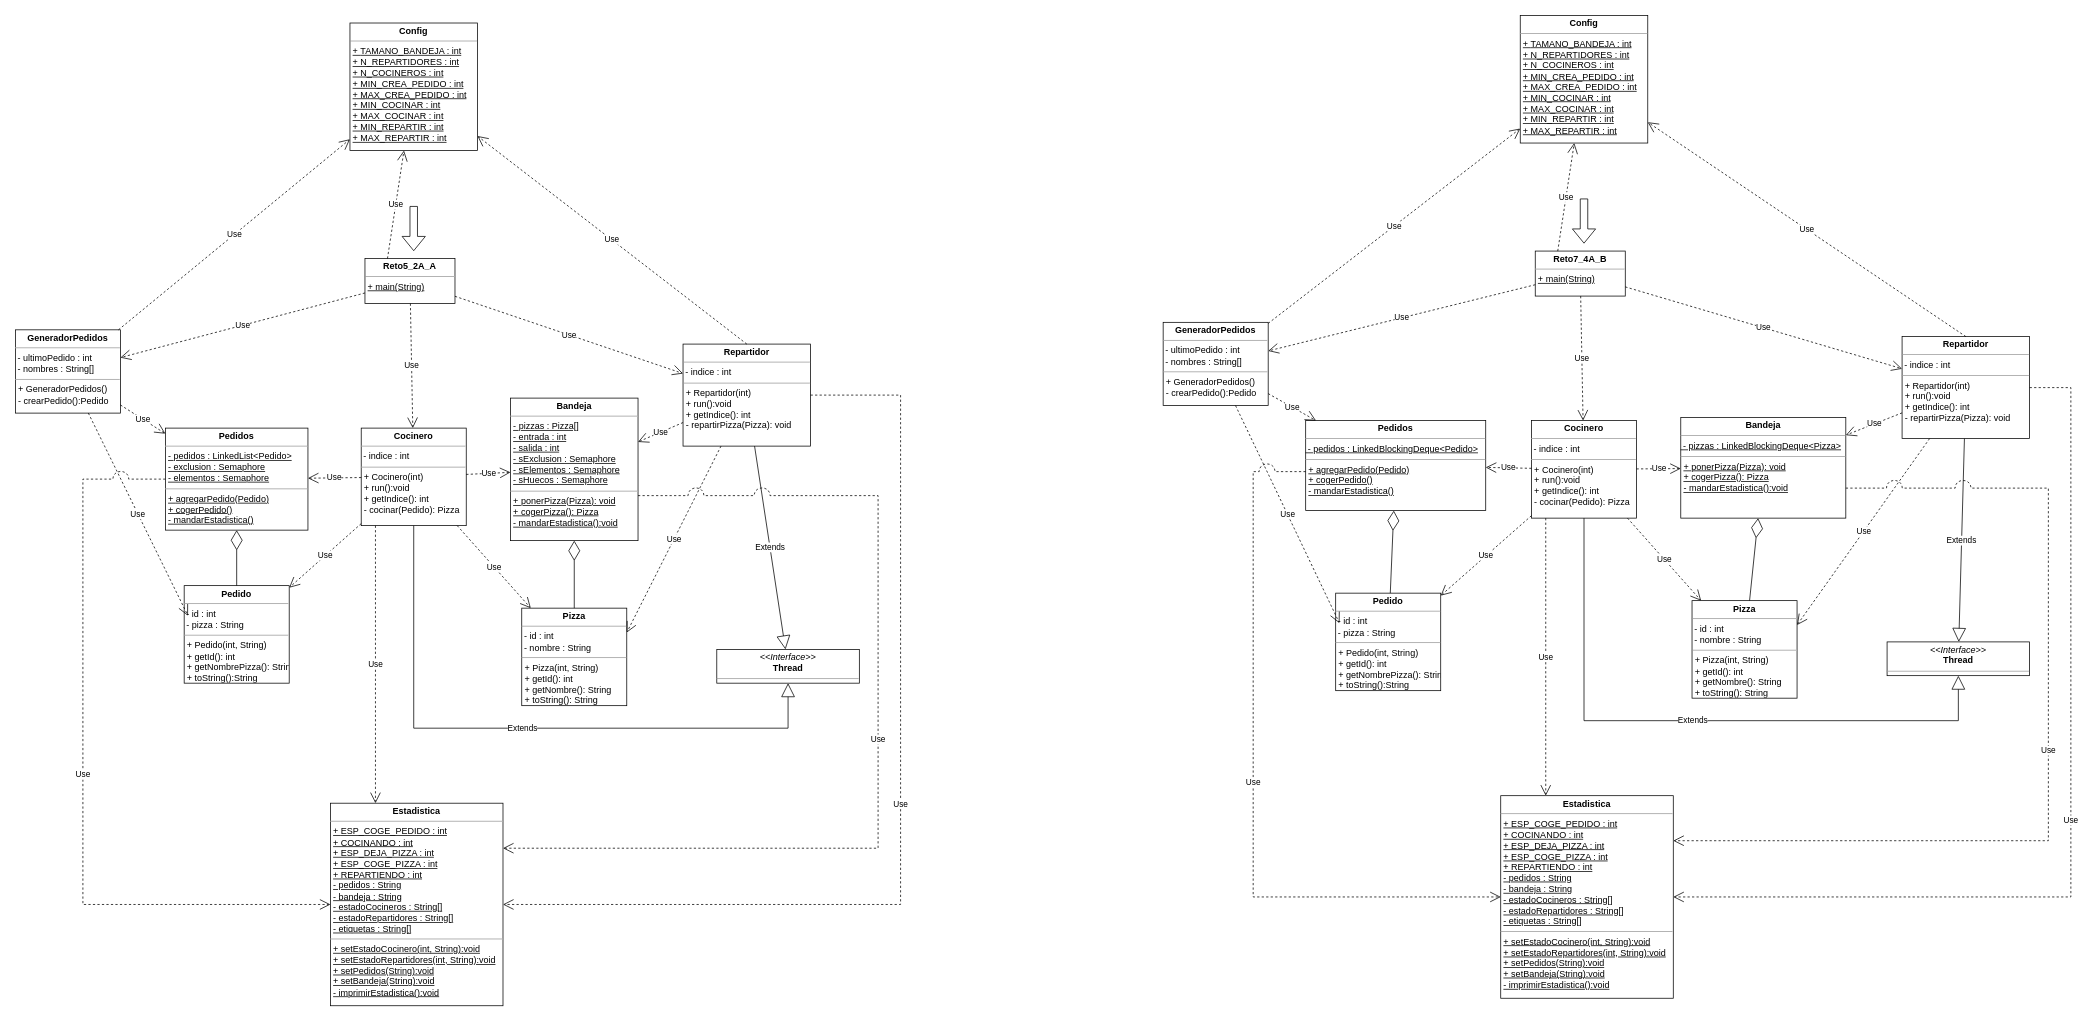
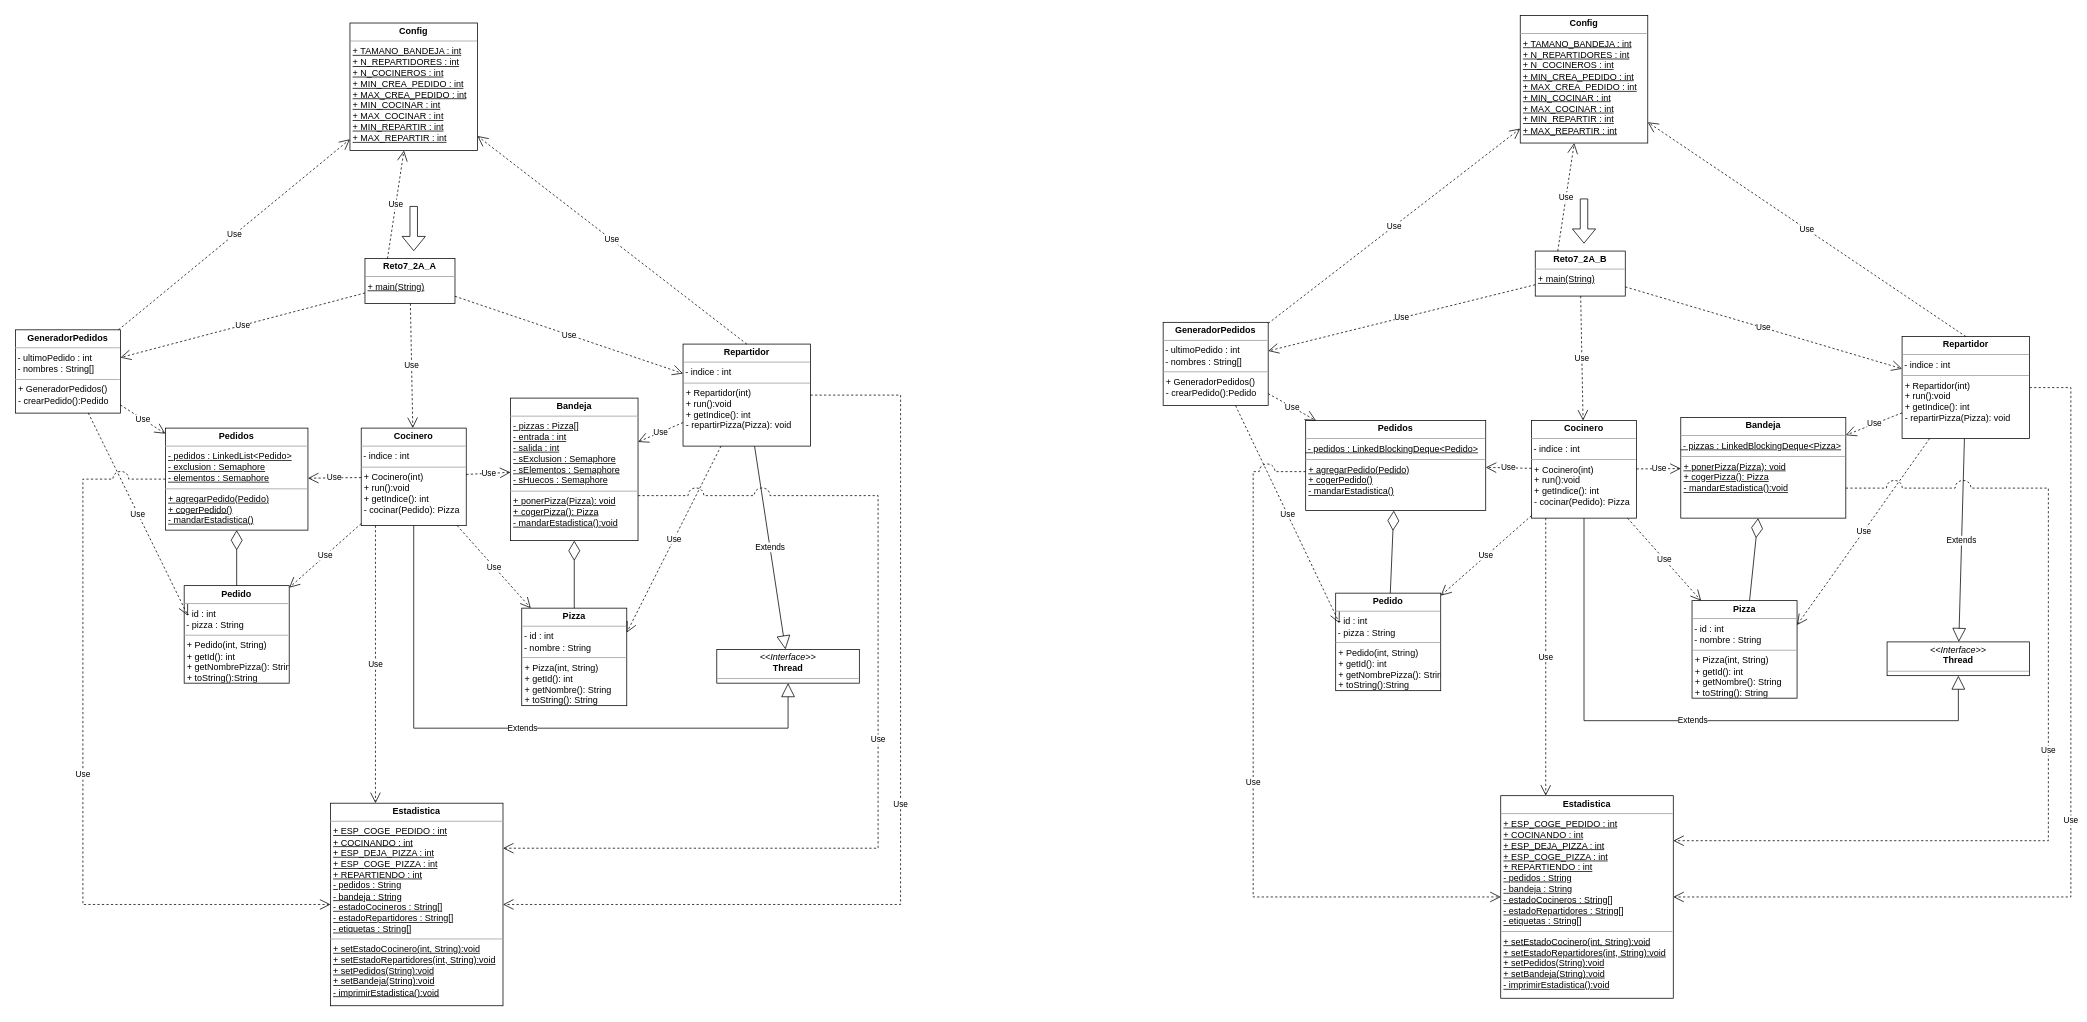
(1567, 262) -> (1567, 262)
(397, 269) -> (397, 269)
